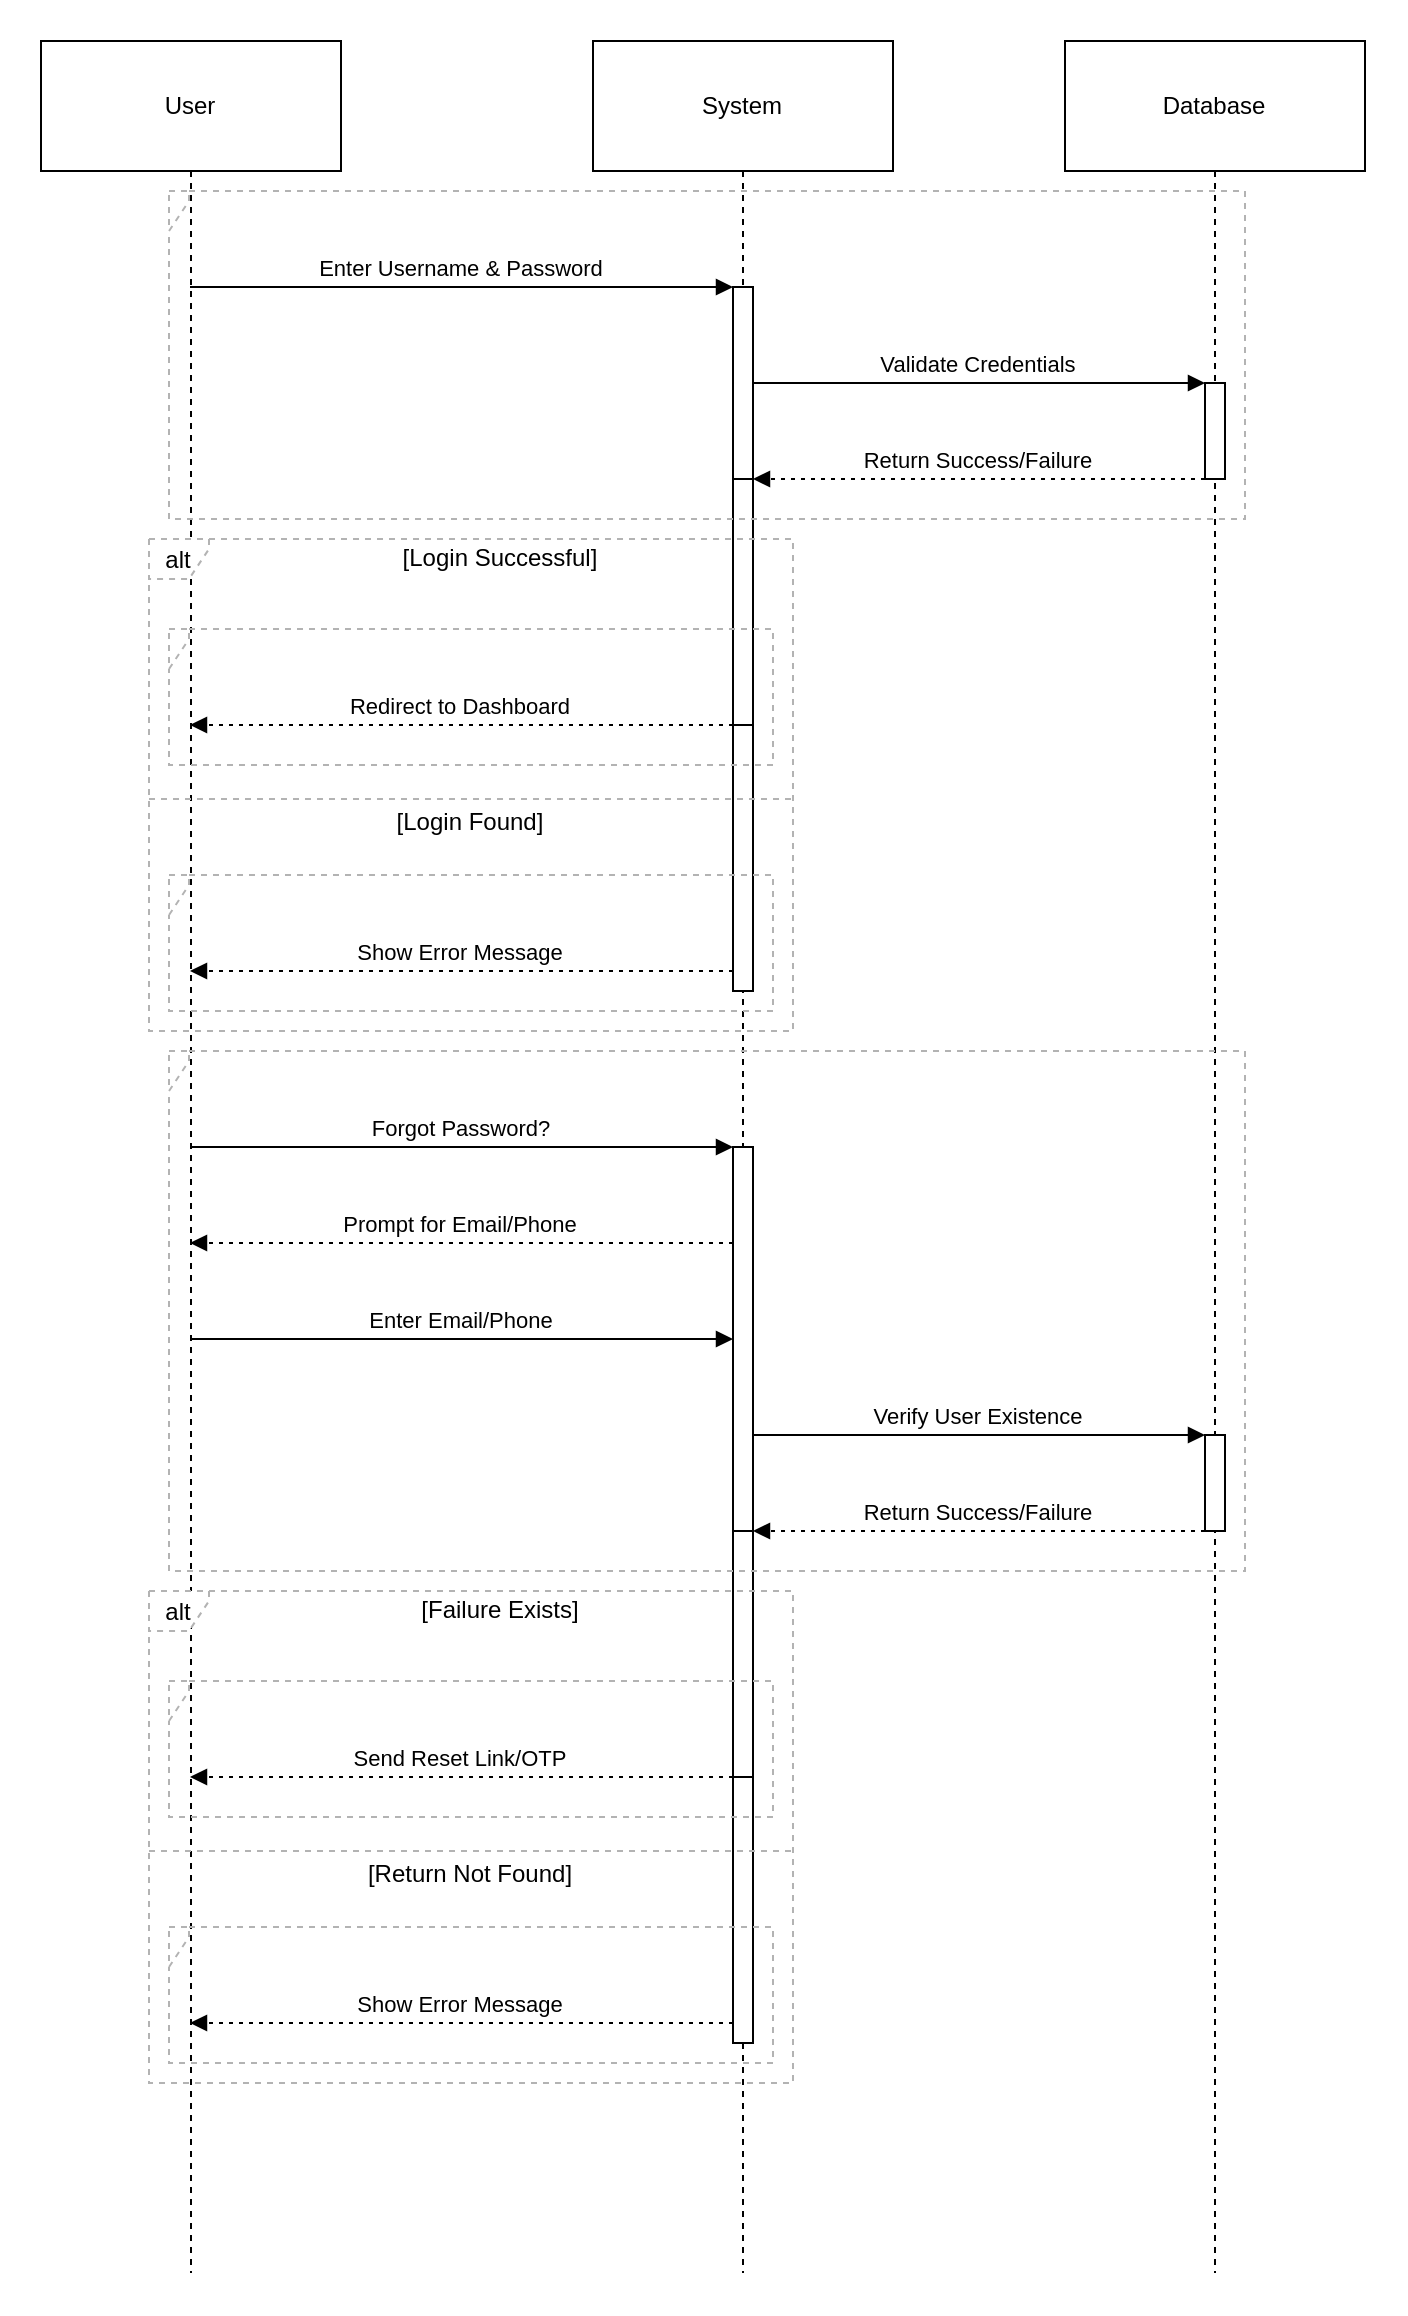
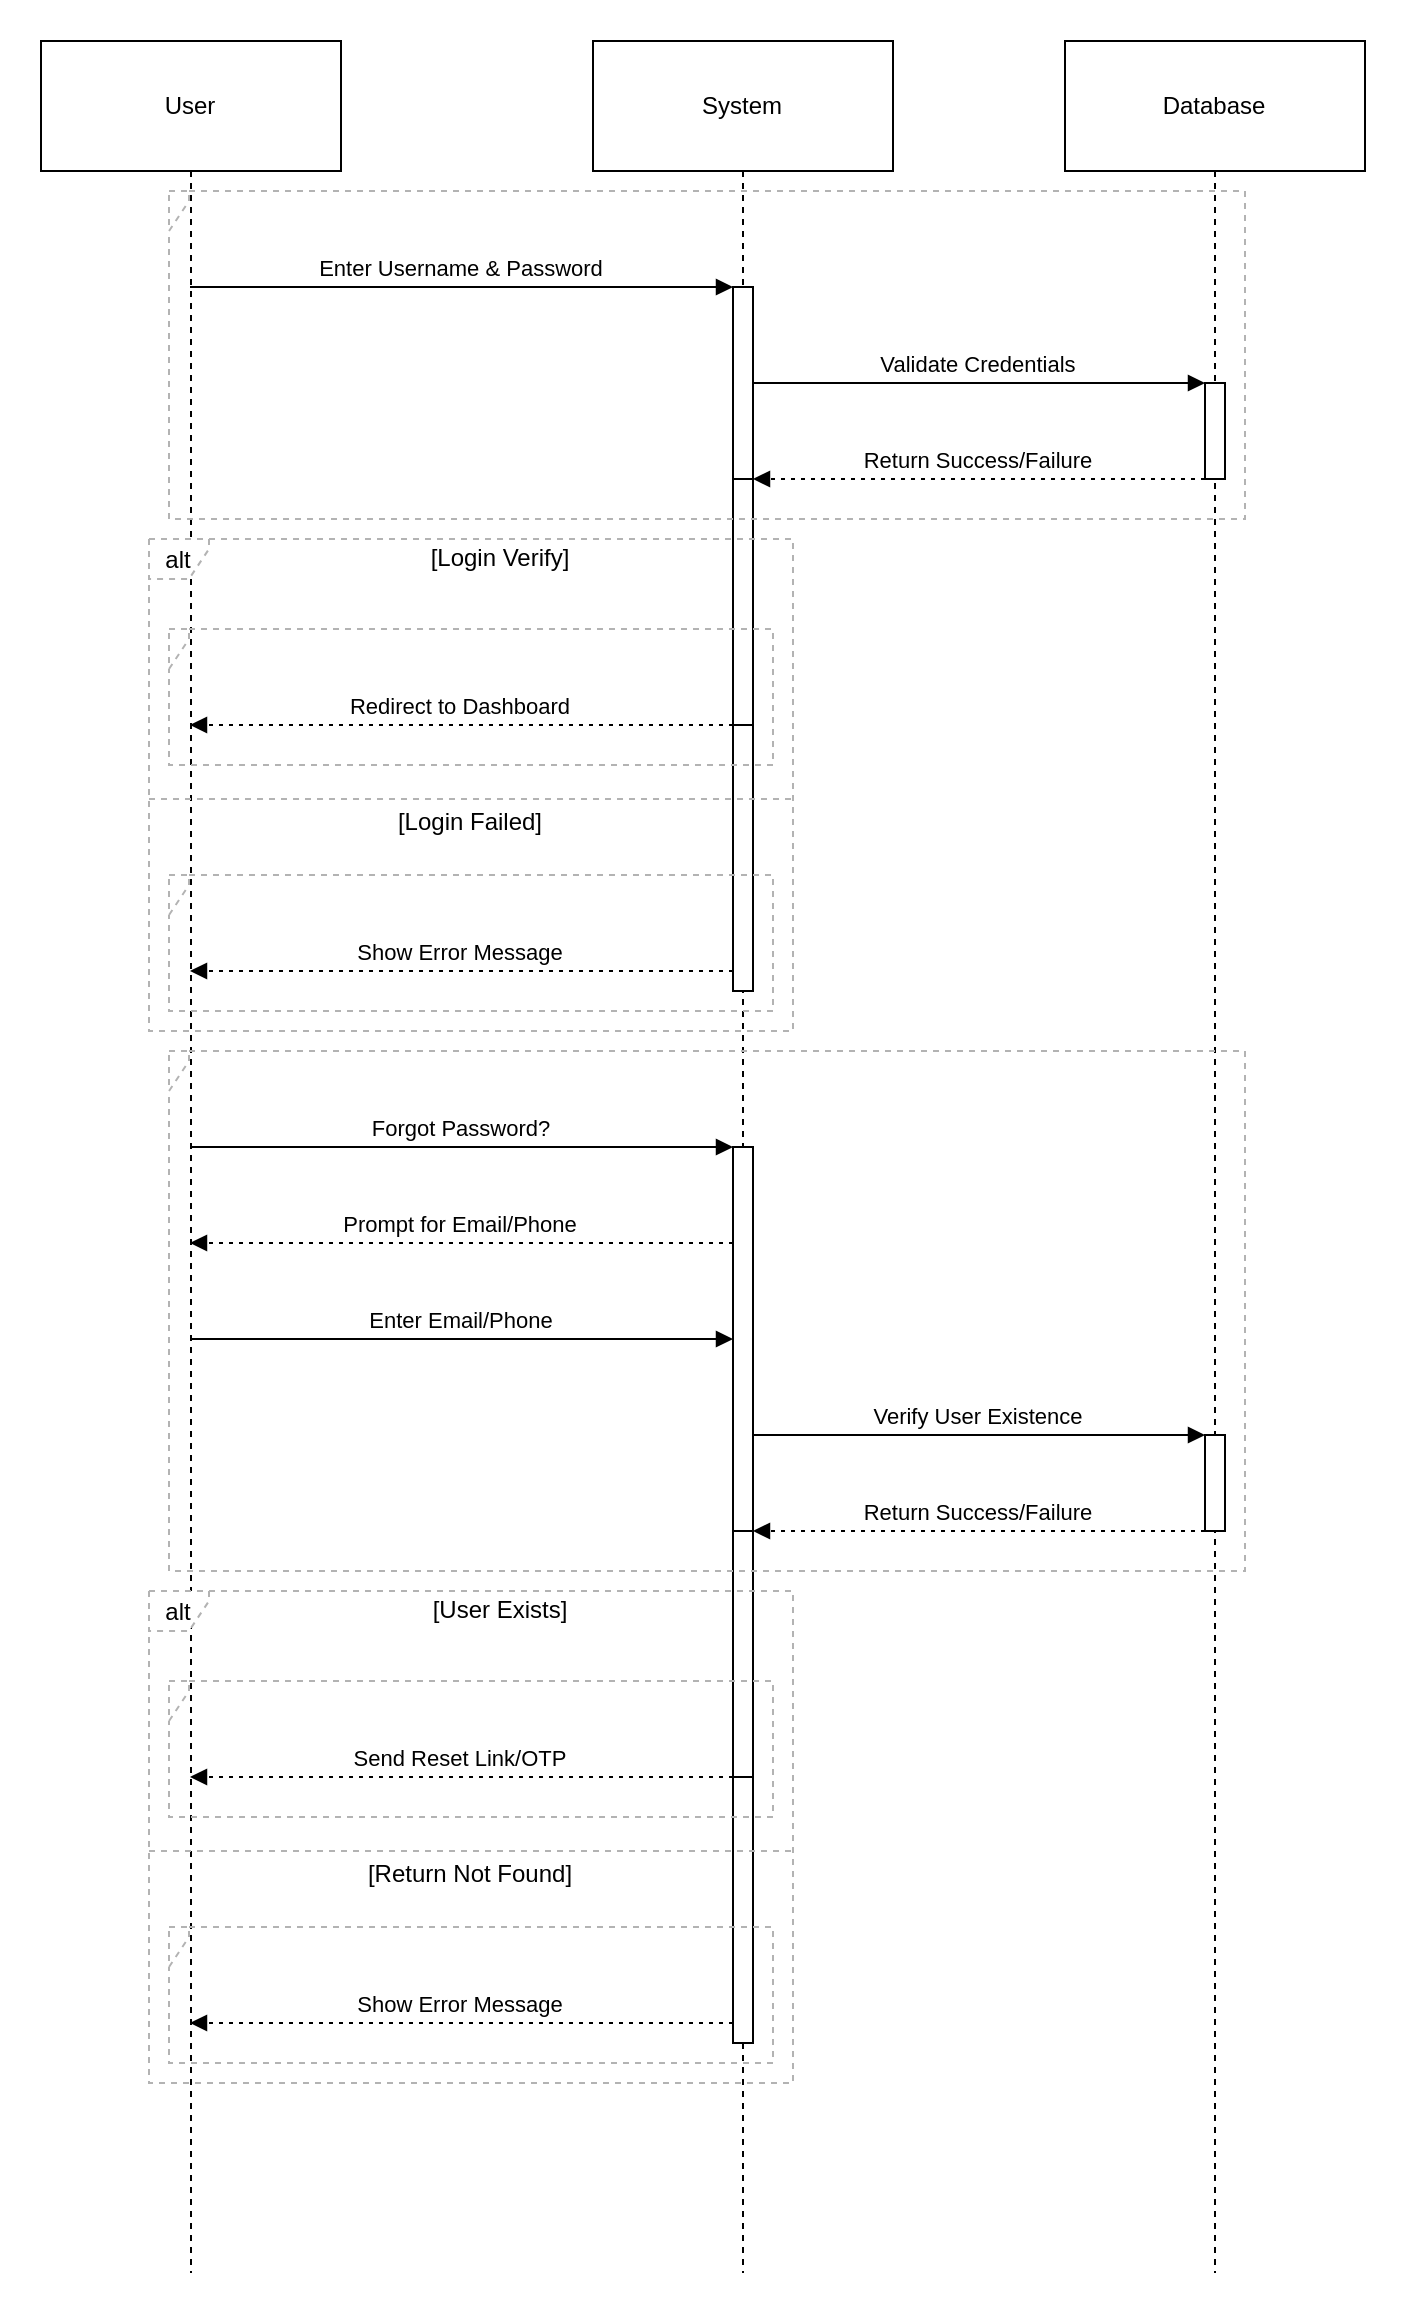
(501, 559) -> (501, 559)
(471, 823) -> (471, 823)
(501, 1611) -> (501, 1611)
